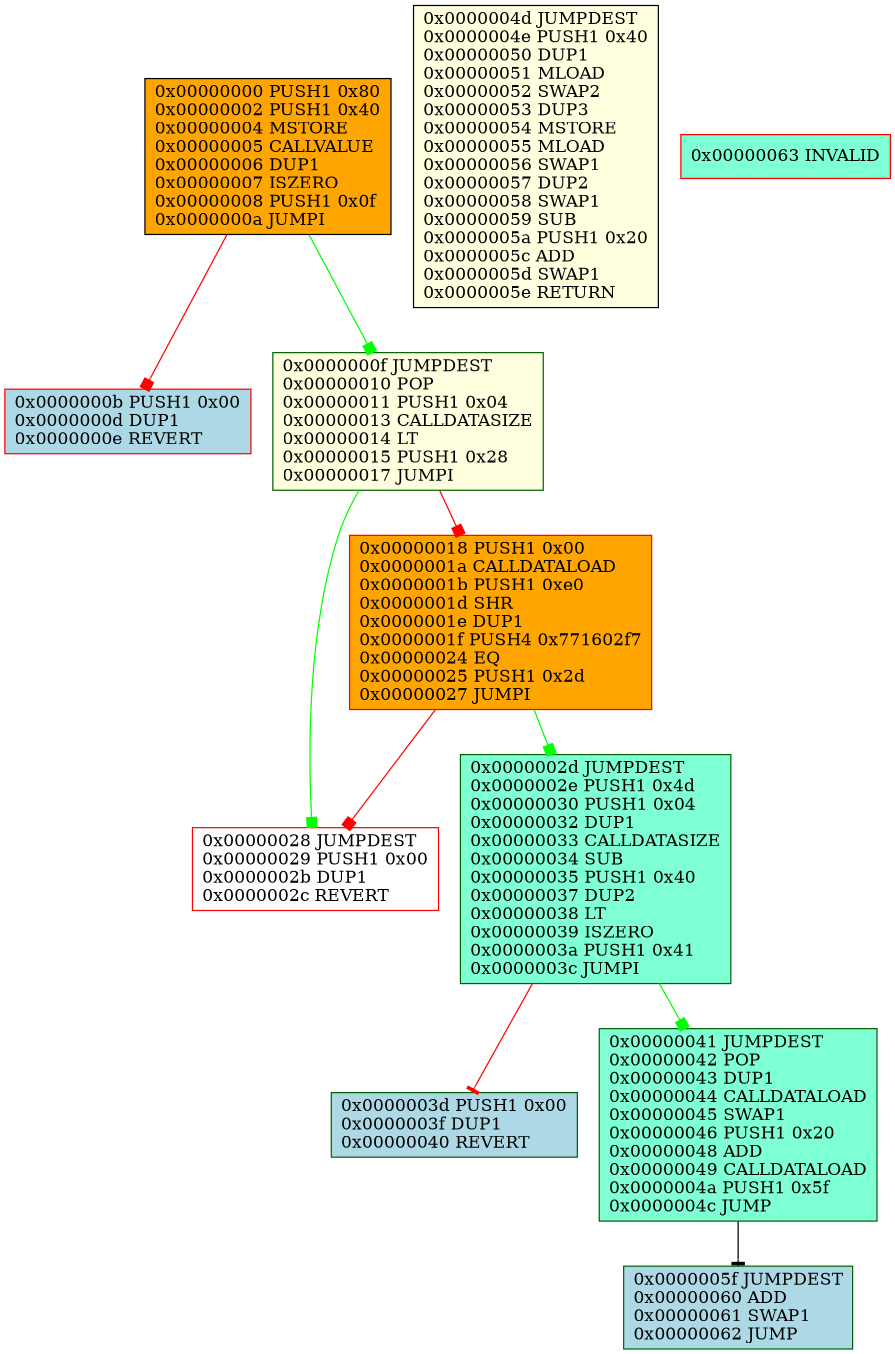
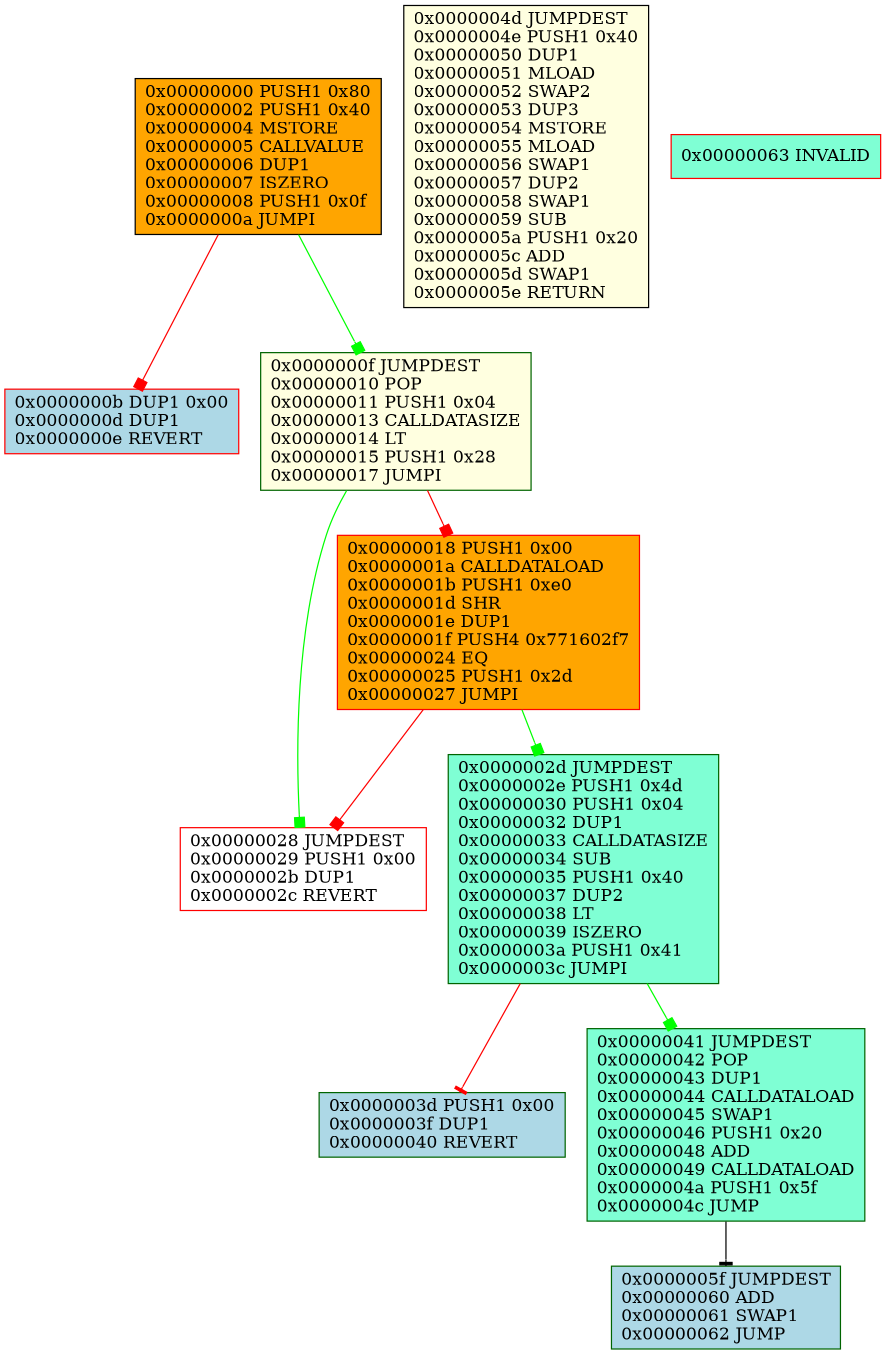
(128, 421) -> (122, 421)
